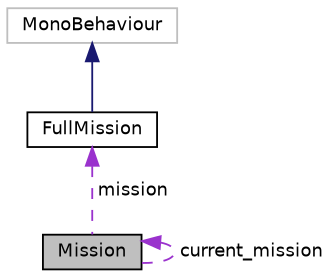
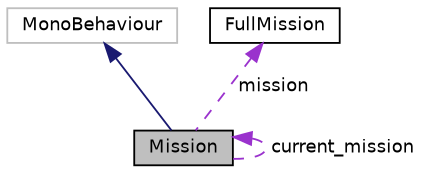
(92, 87) -> (144, 94)
